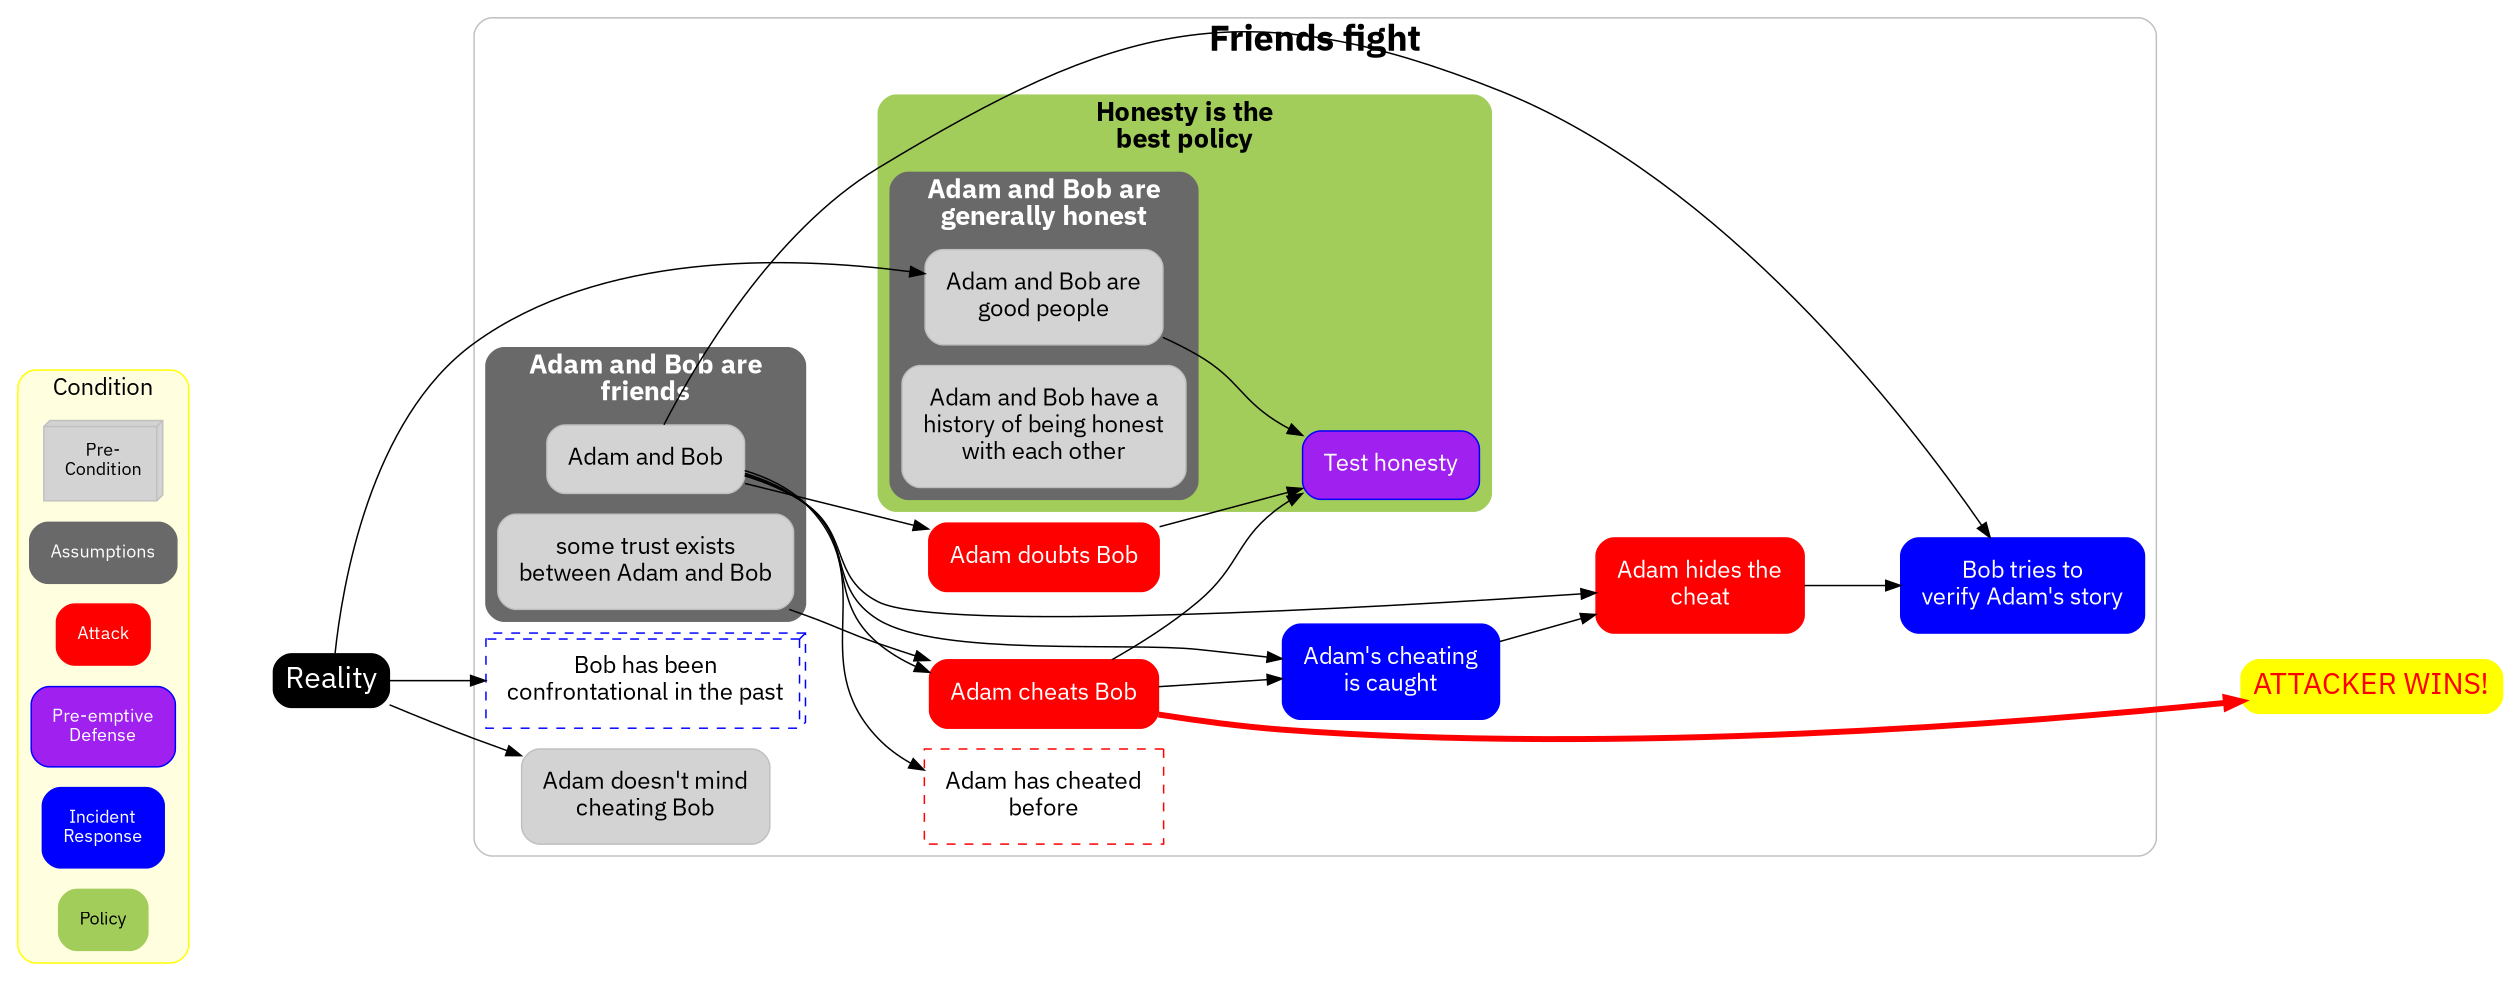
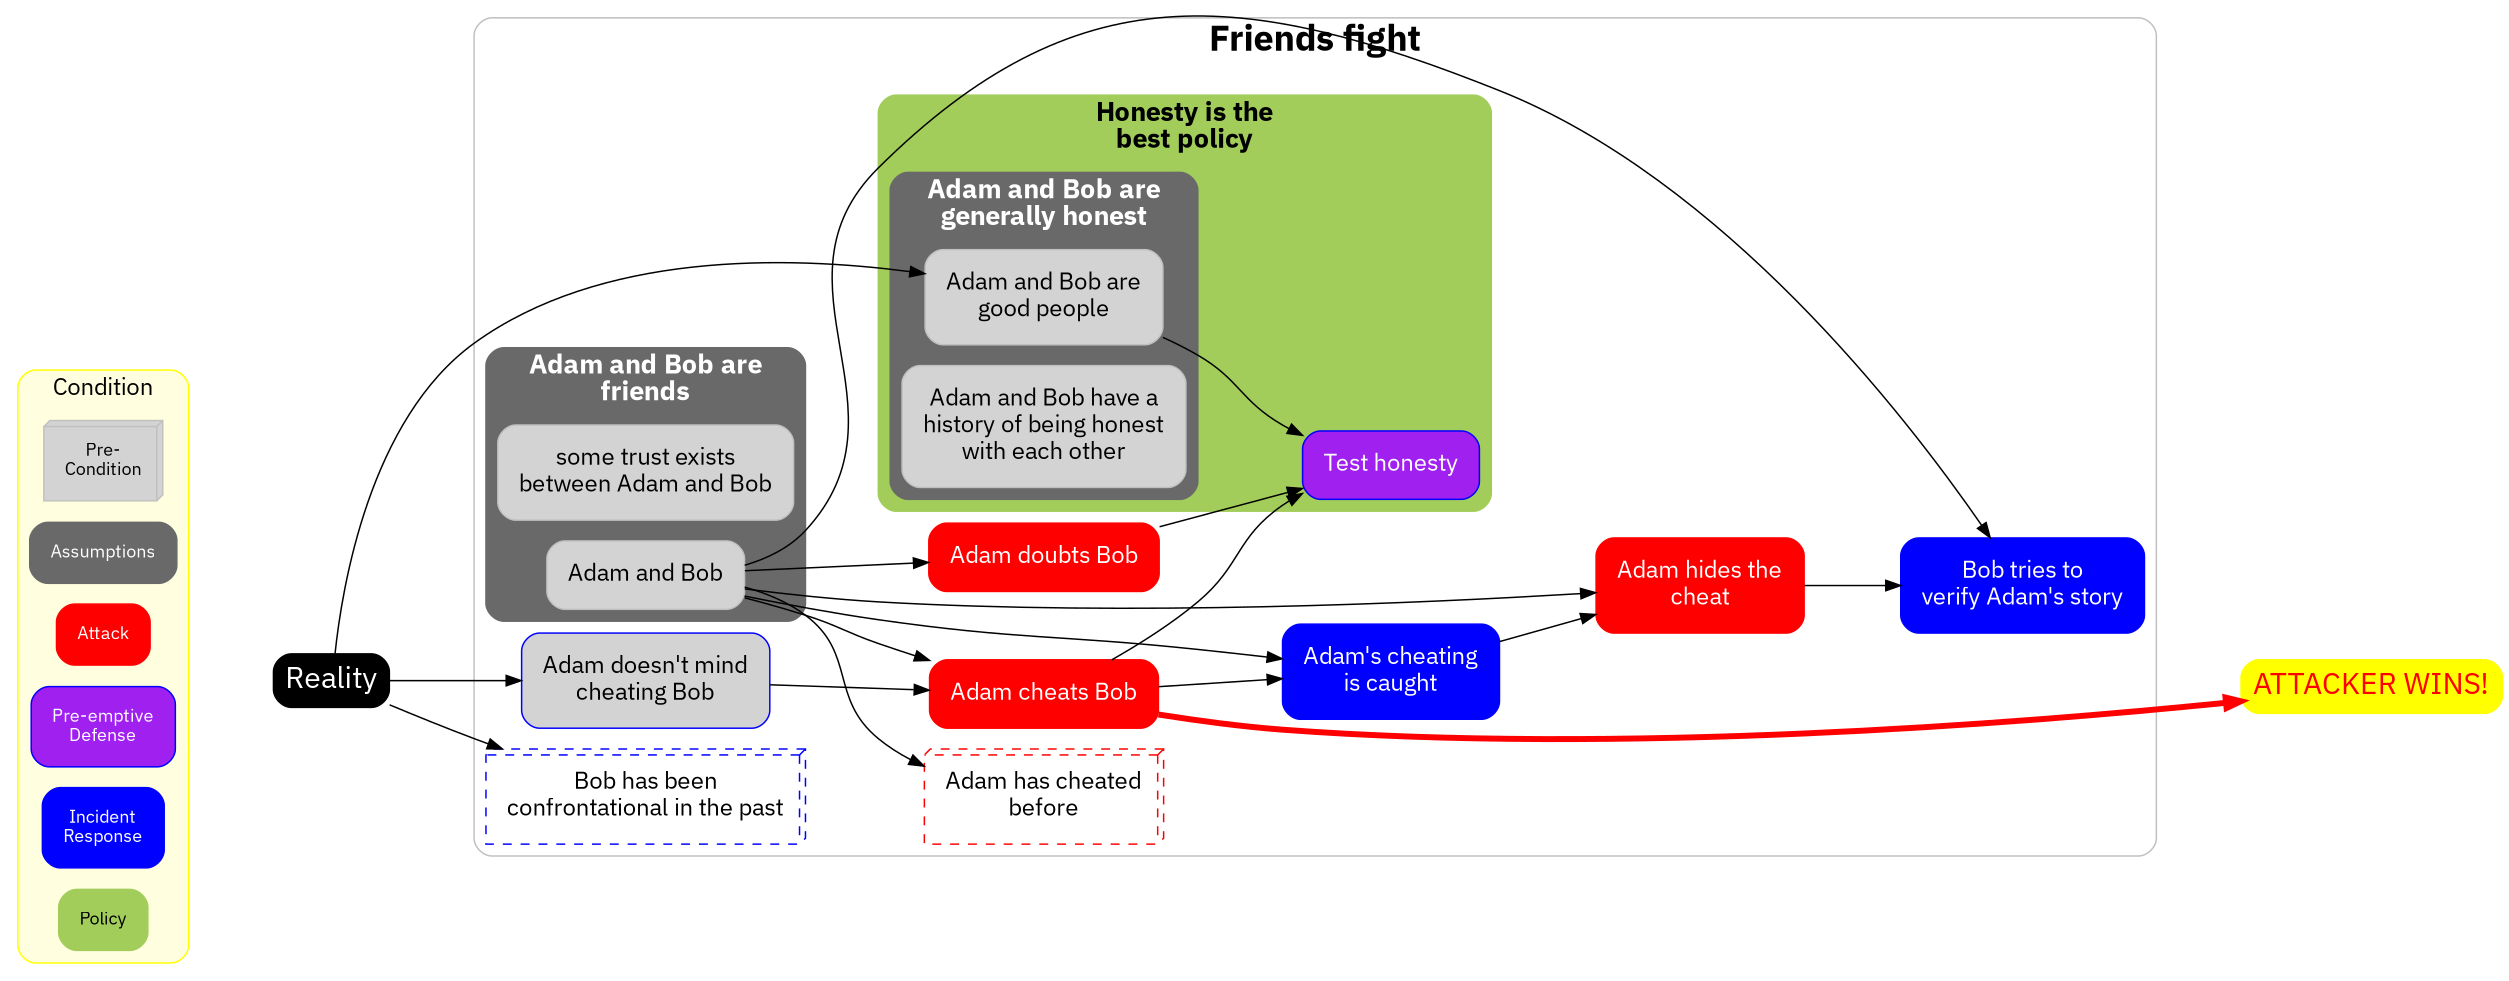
(852, 634) -> (835, 687)
(646, 797) -> (646, 681)
(1044, 797) -> (1044, 797)
